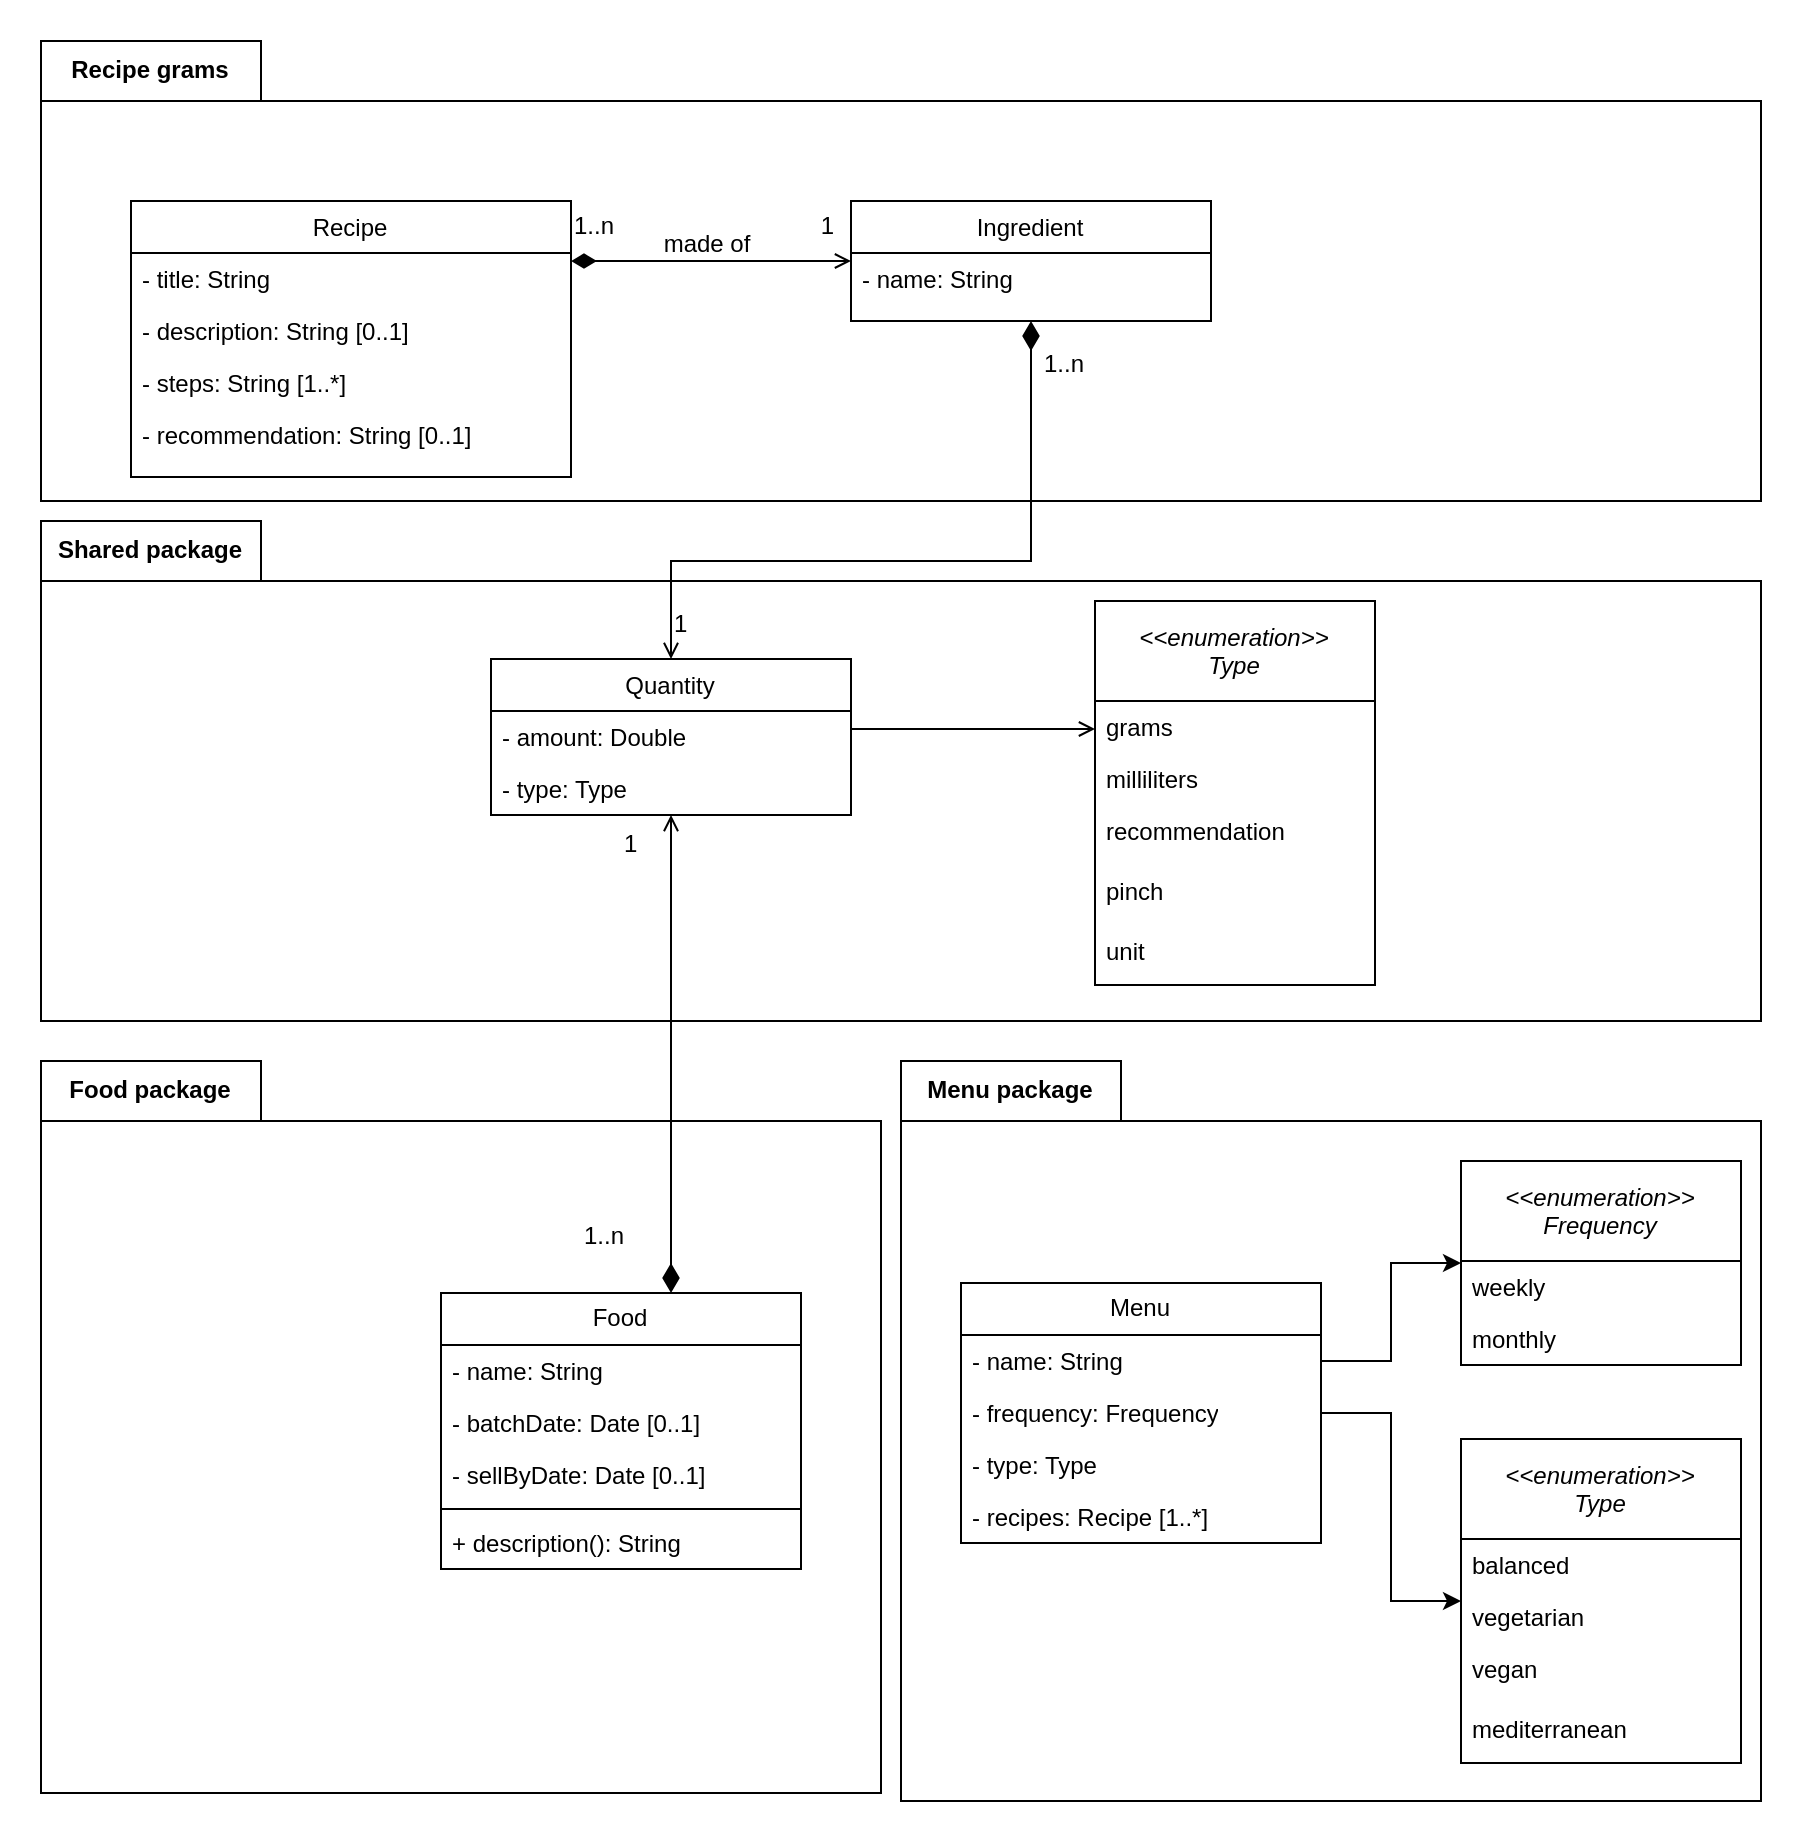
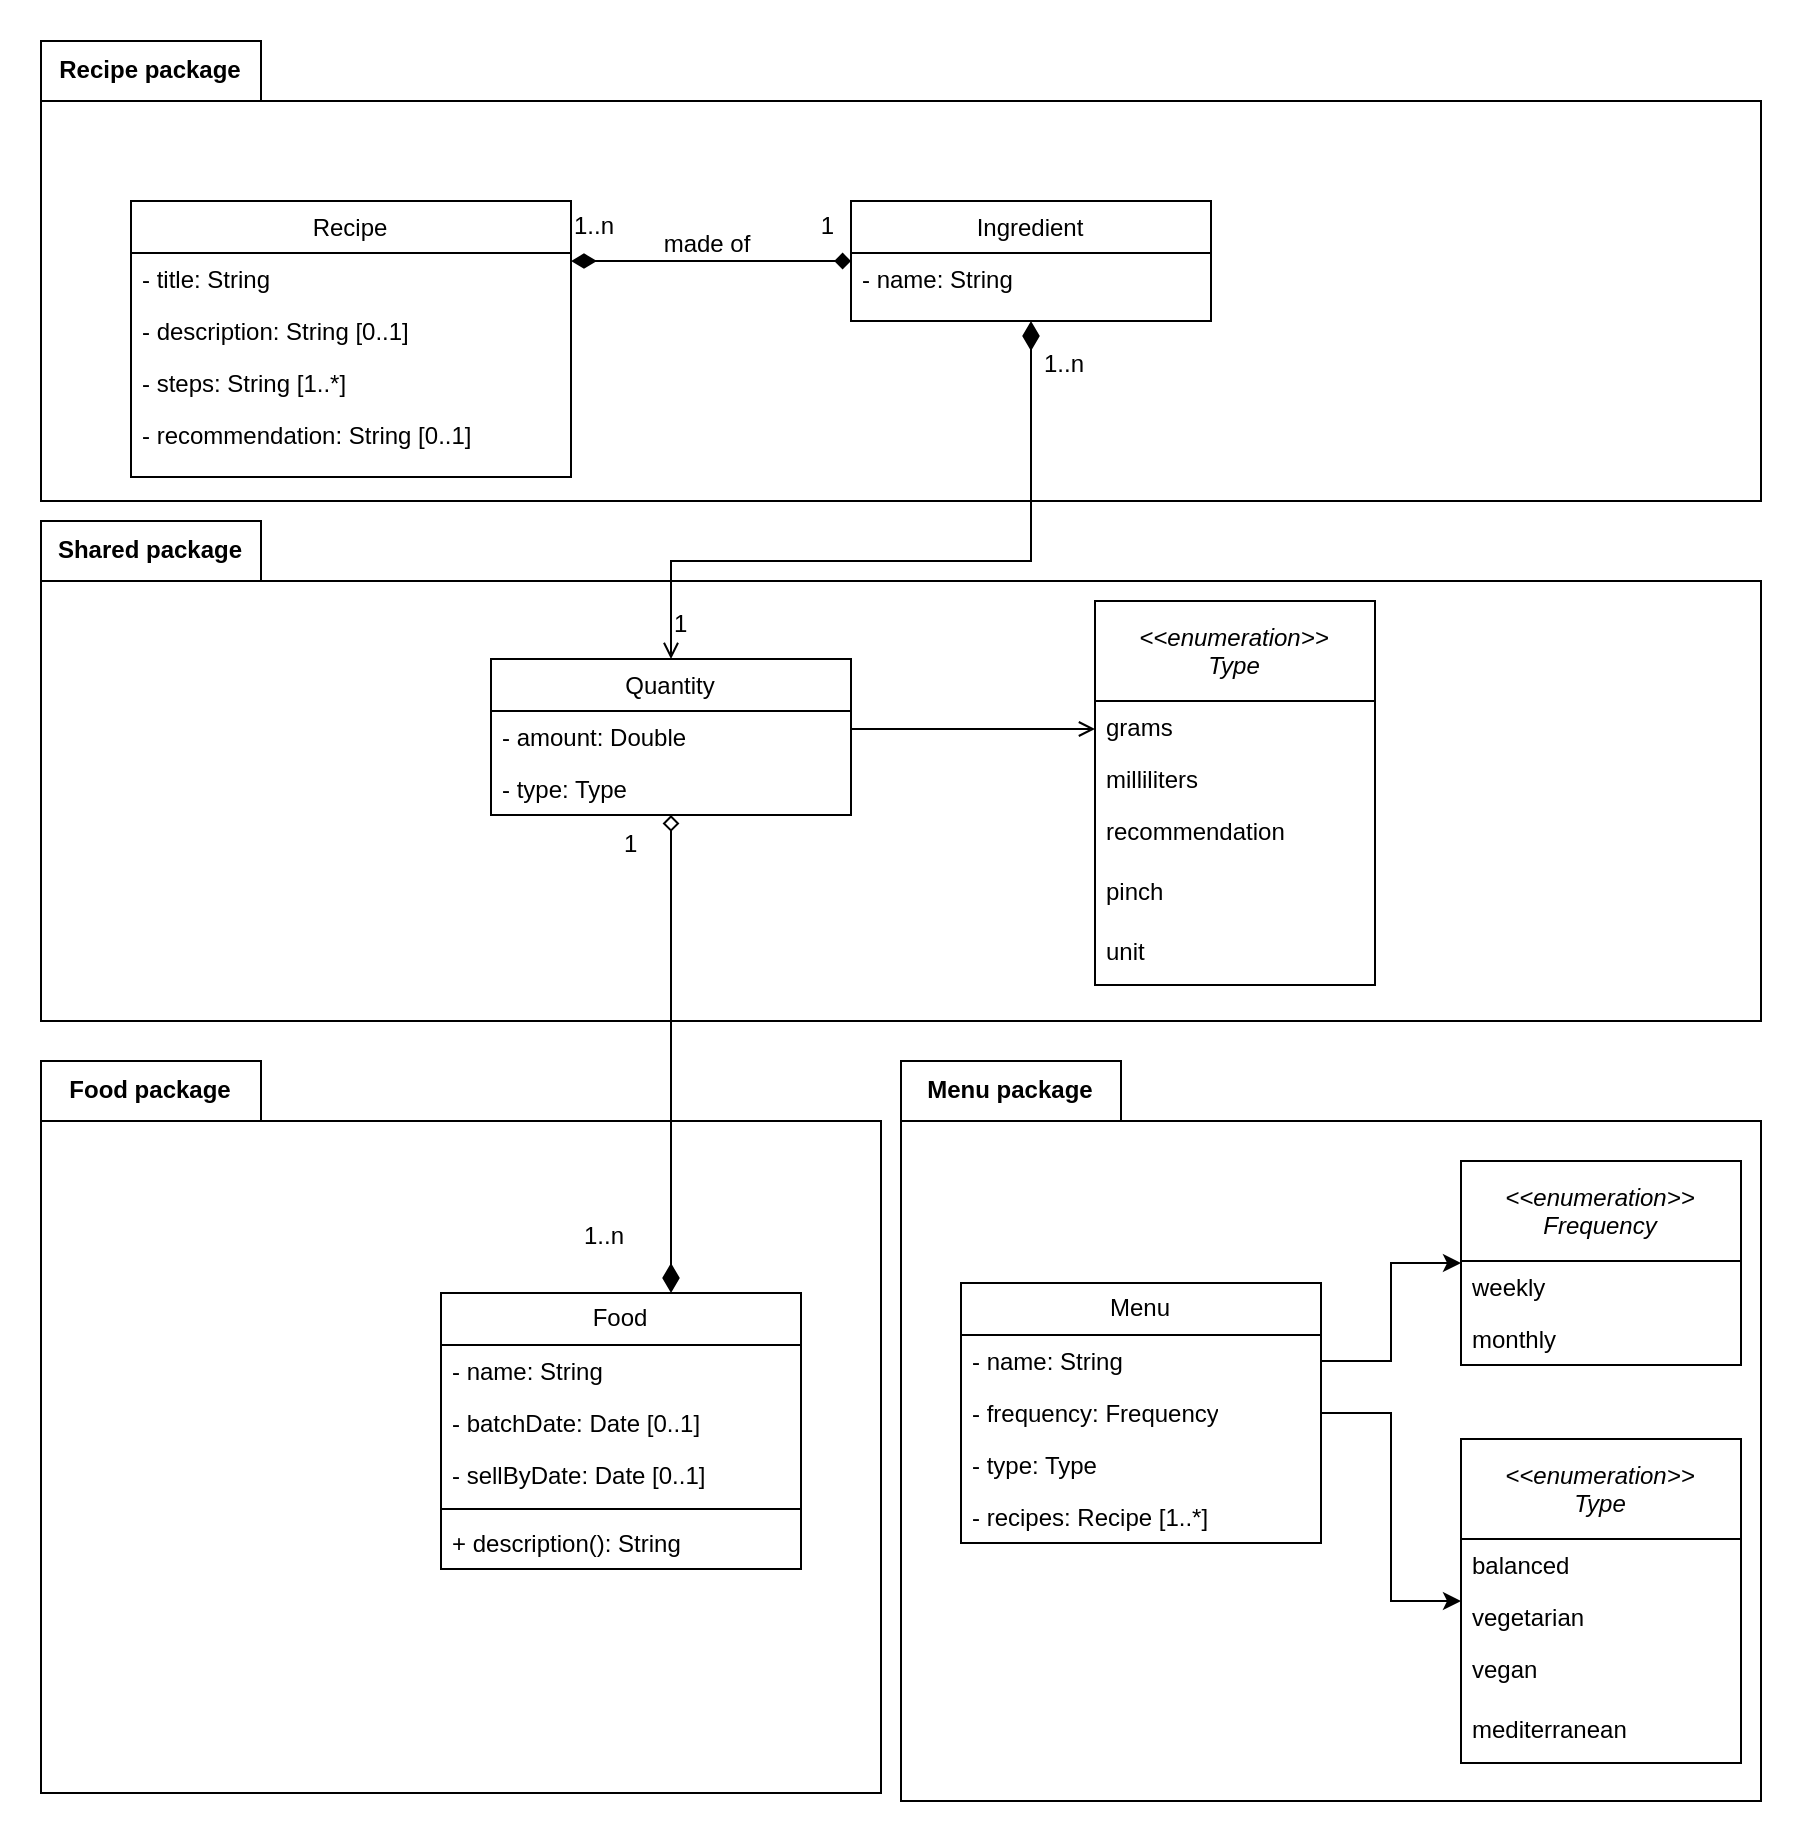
(151, 71) -> (151, 71)
(840, 261) -> (835, 261)
(671, 825) -> (671, 831)
